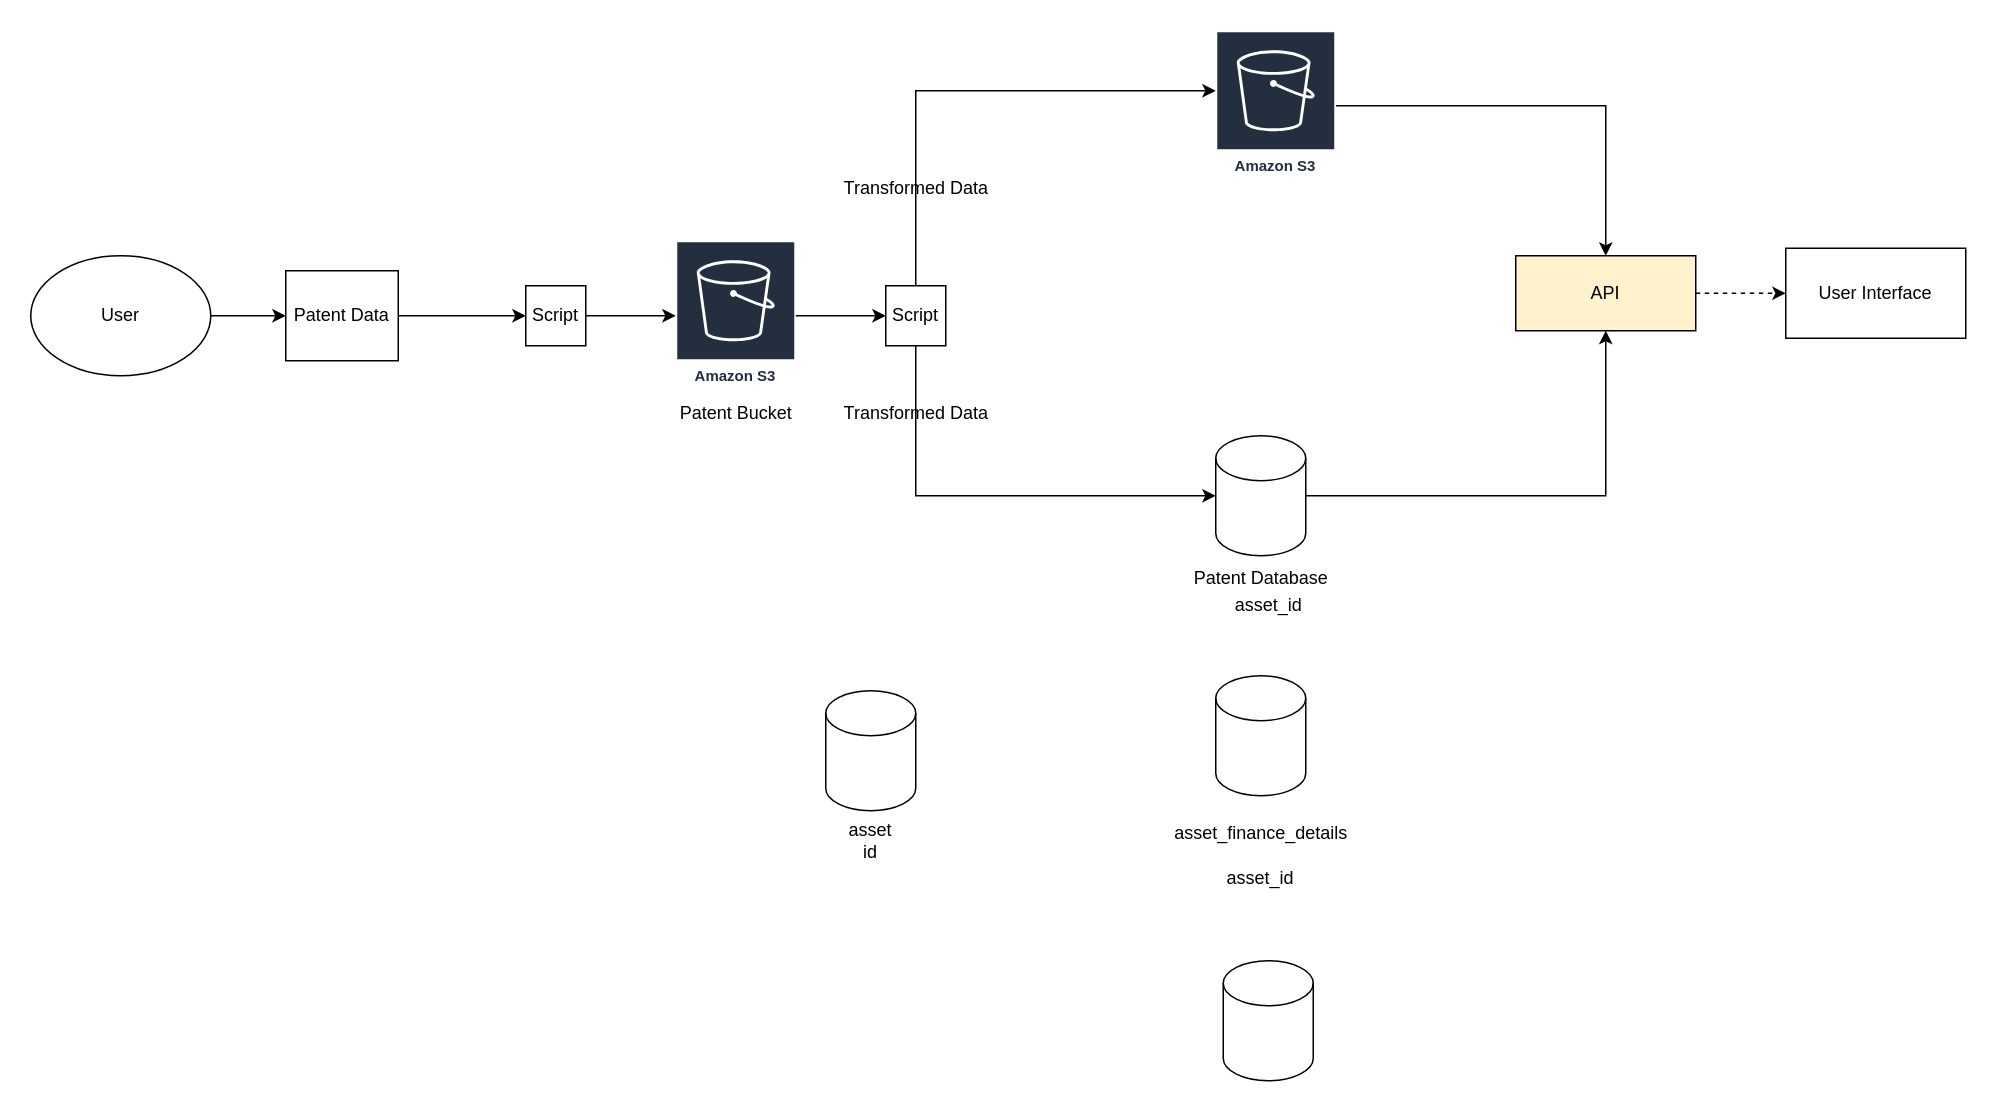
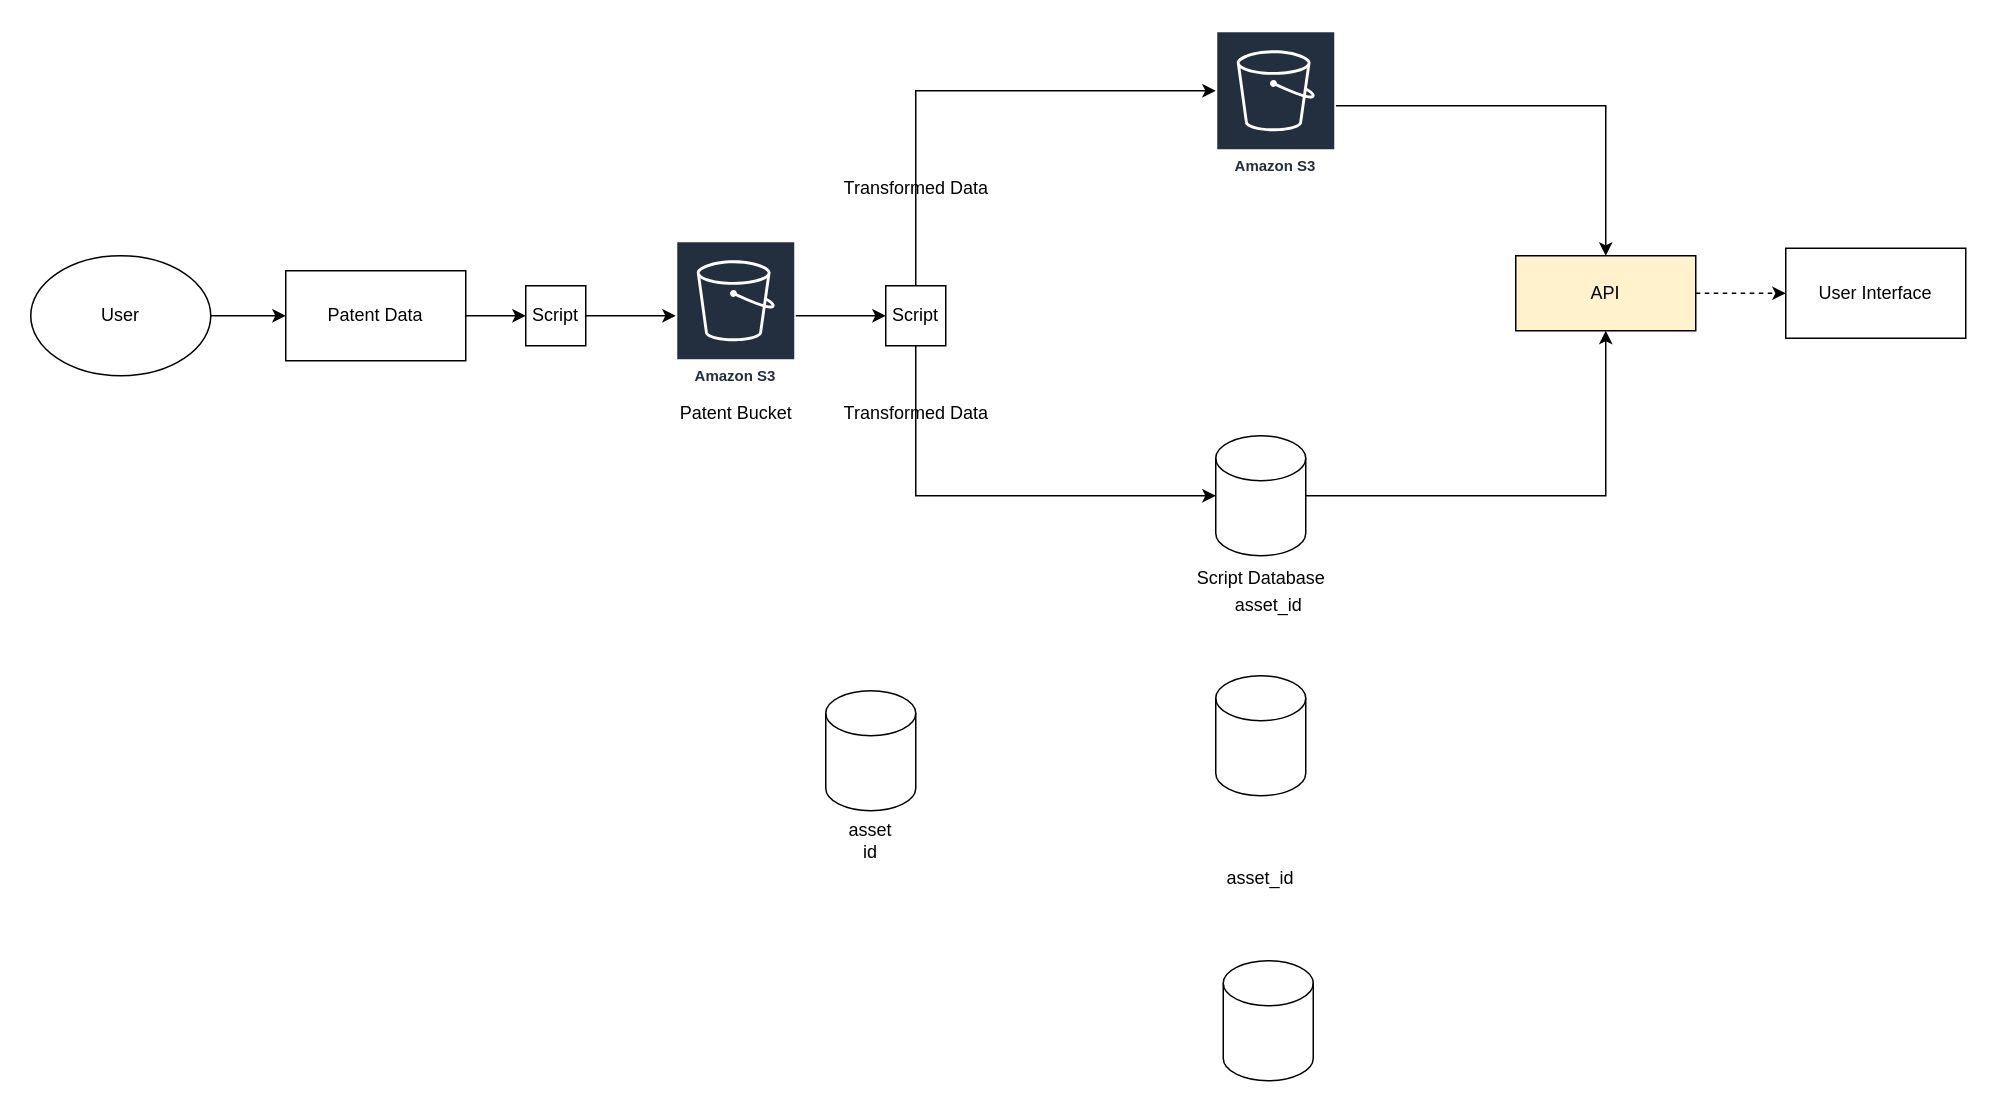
(342, 316) -> (376, 316)
(1262, 578) -> (1262, 578)
(1261, 833) -> none
